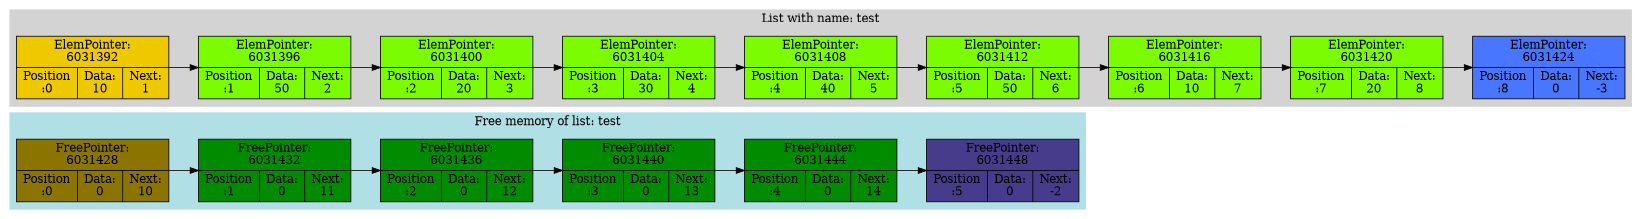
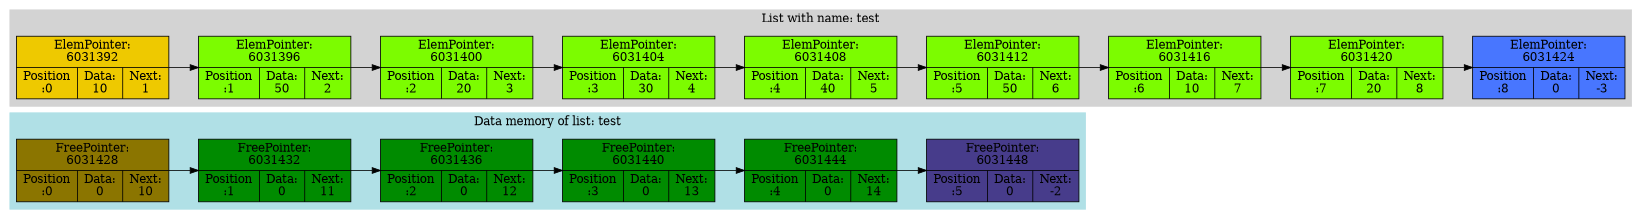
(548, 122) -> (548, 122)
